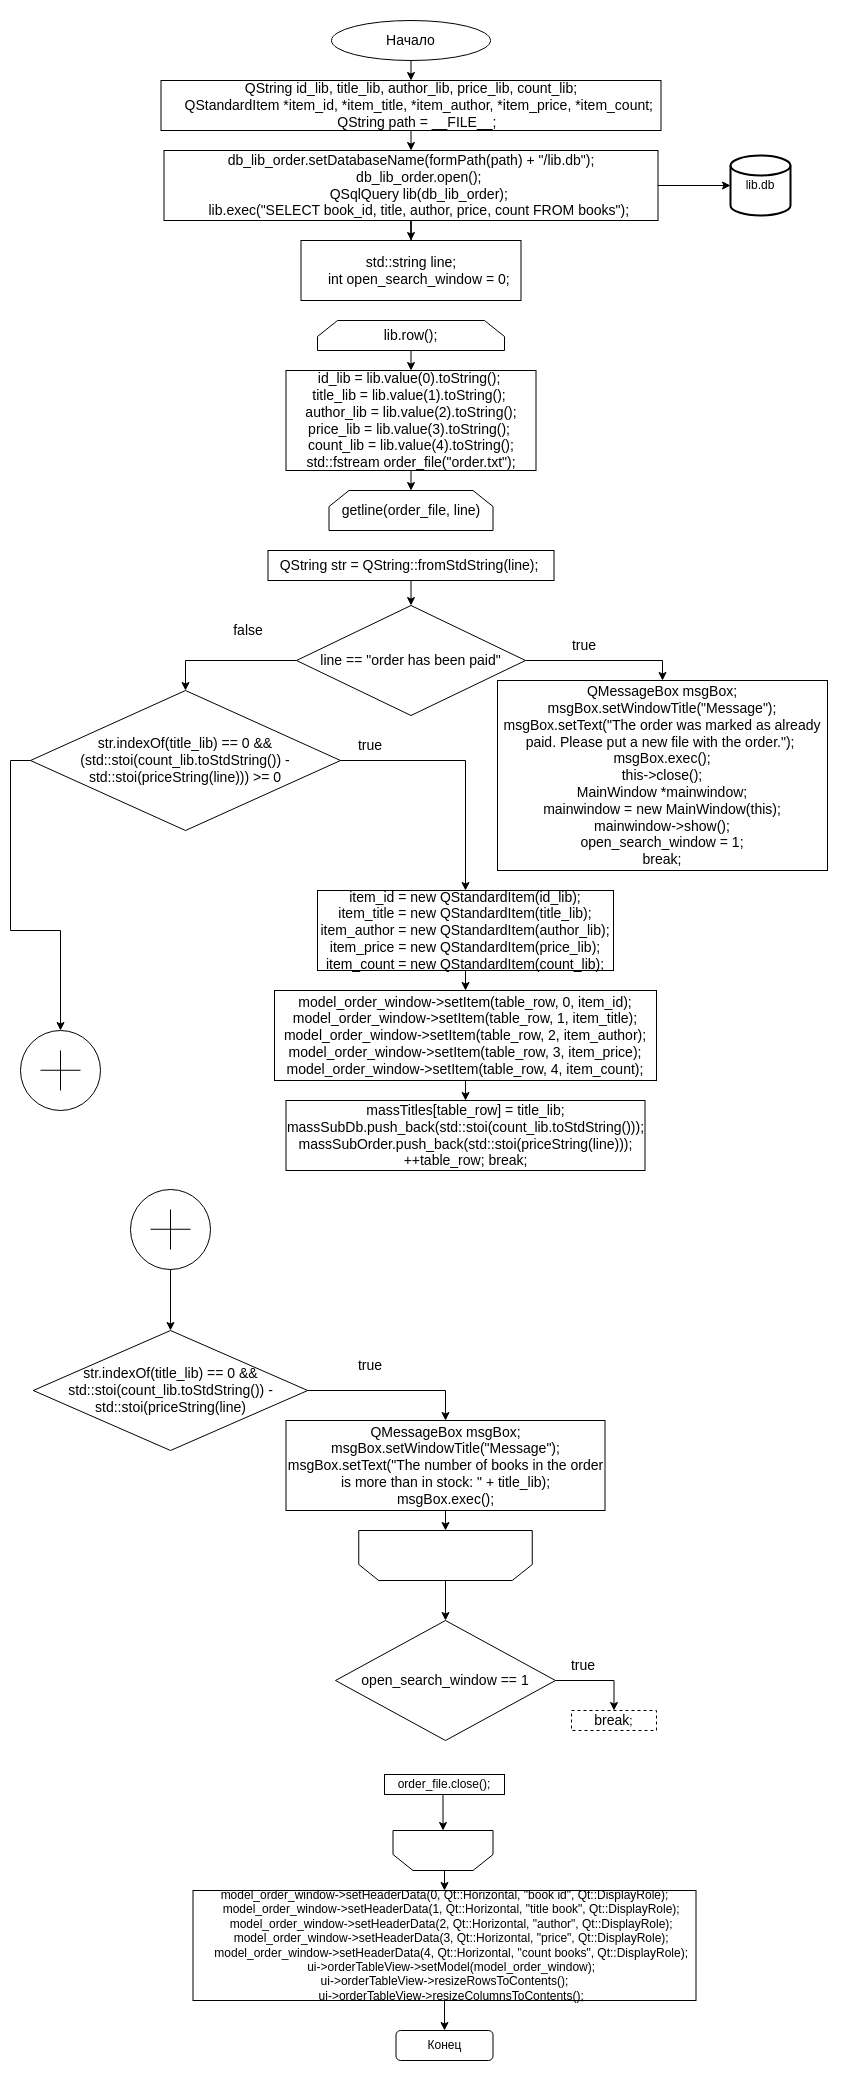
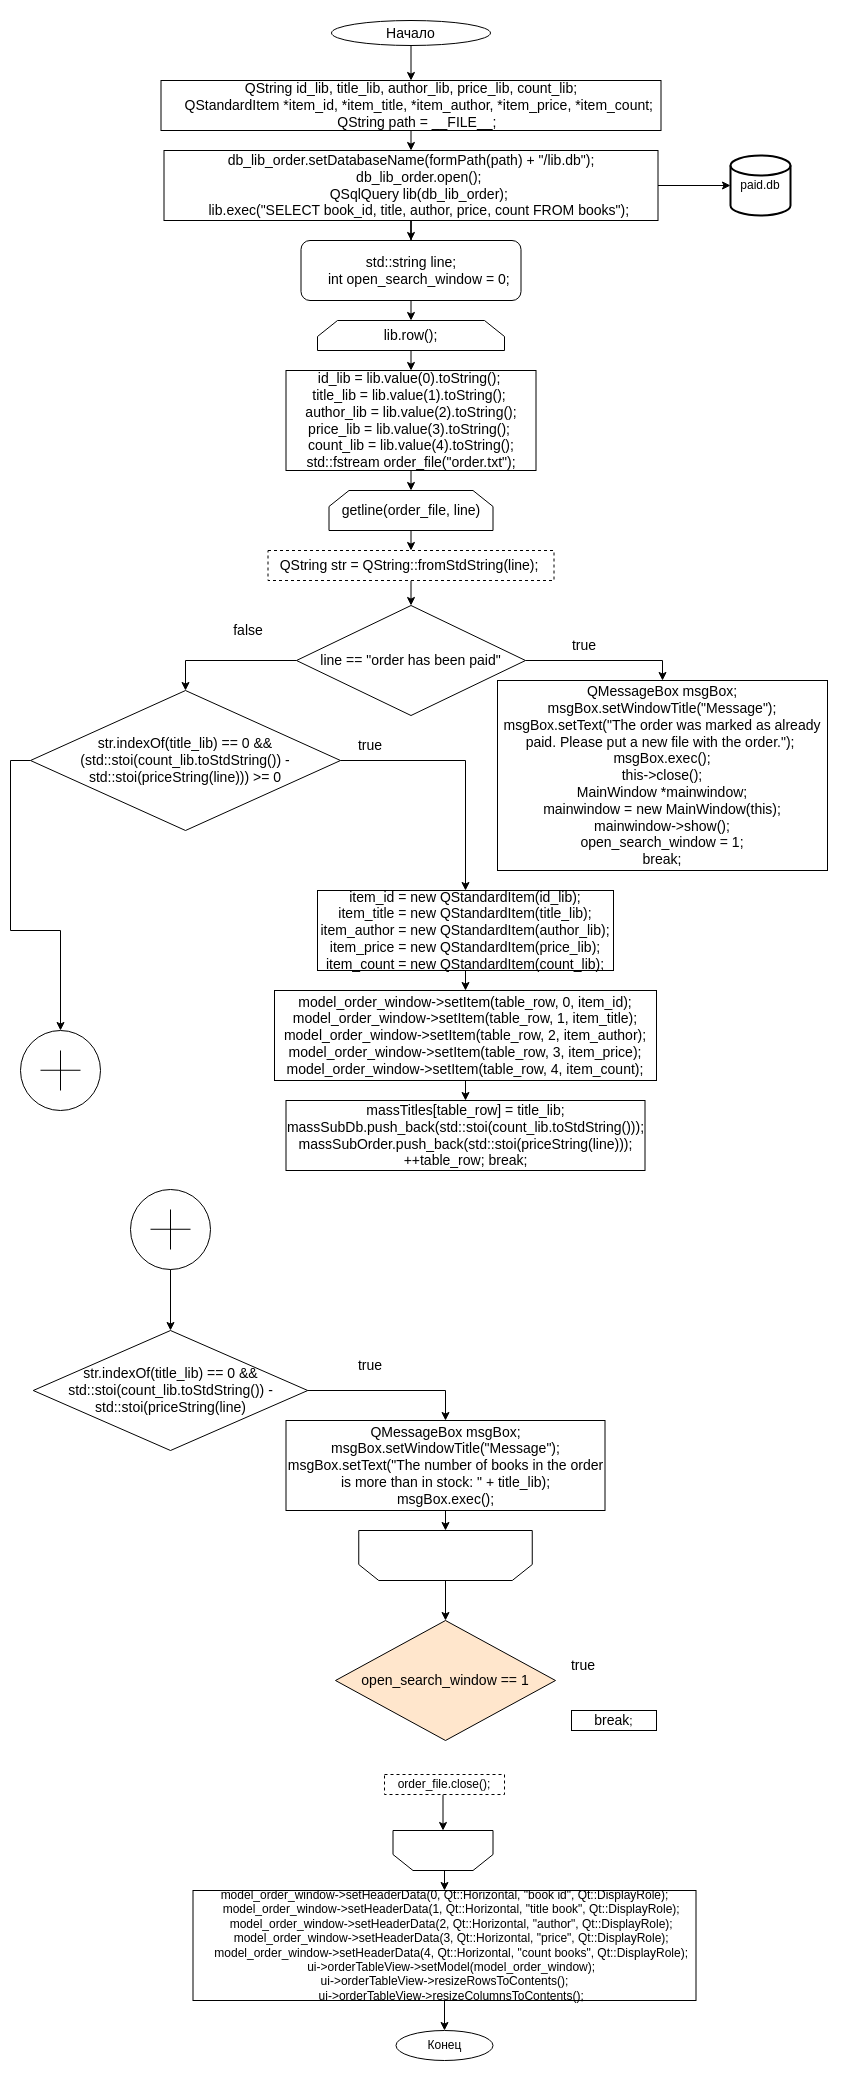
(411, 41) -> (411, 33)
(761, 186) -> (761, 186)
(411, 271) -> (411, 271)
none -> (411, 307)
none -> (411, 537)
(411, 566) -> (411, 566)
(446, 1681) -> (446, 1681)
(596, 1681) -> none
(614, 1721) -> (614, 1721)
(445, 1785) -> (445, 1785)
(445, 2046) -> (445, 2046)
